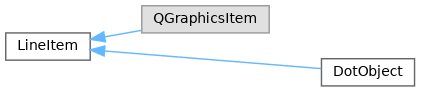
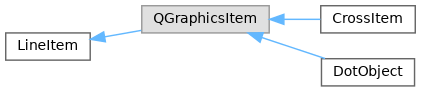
none -> (368, 19)
(213, 60) -> (293, 48)
